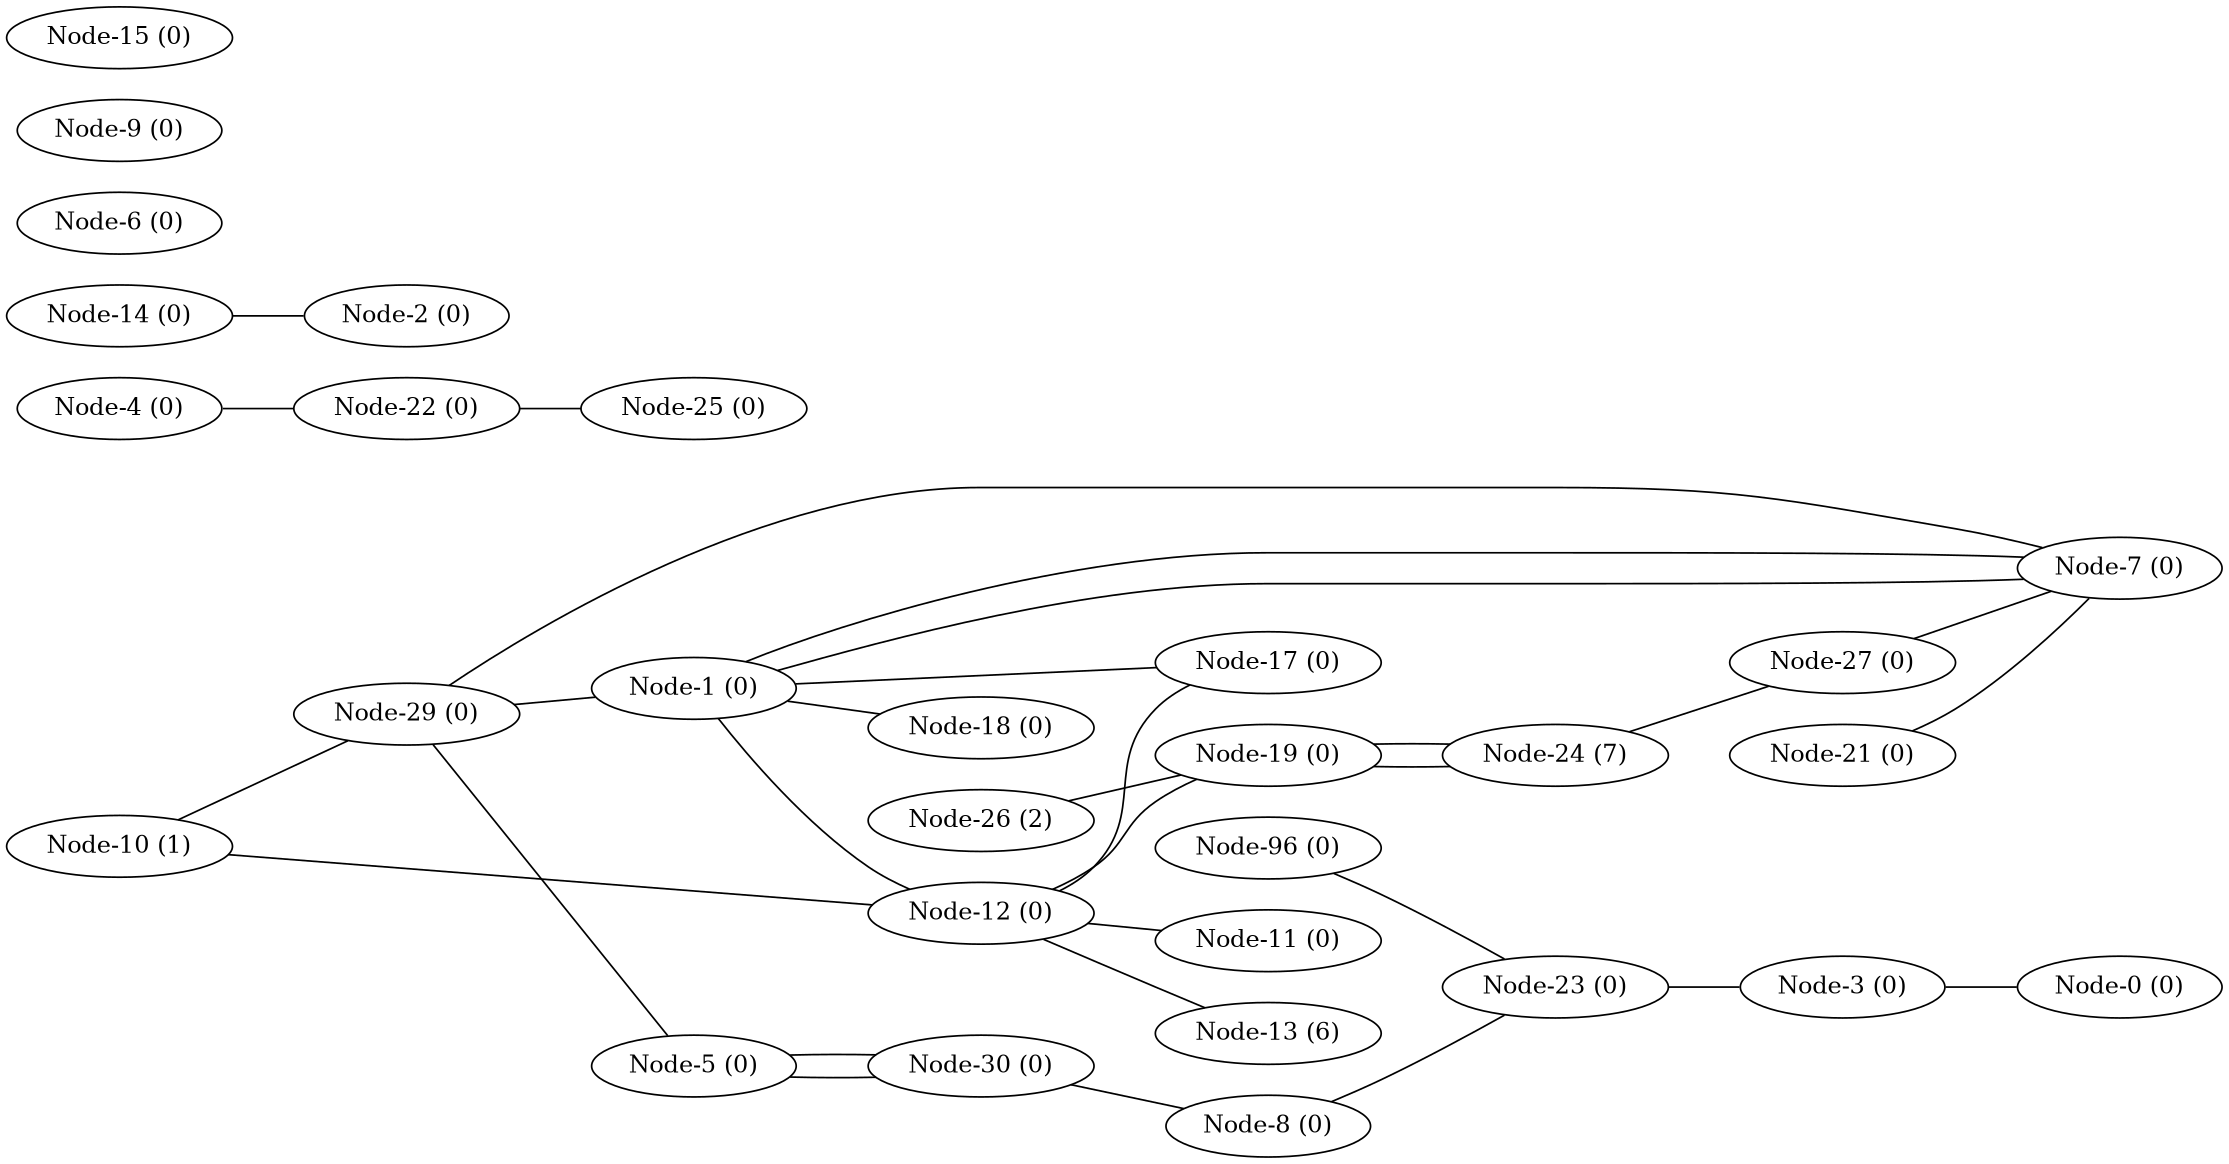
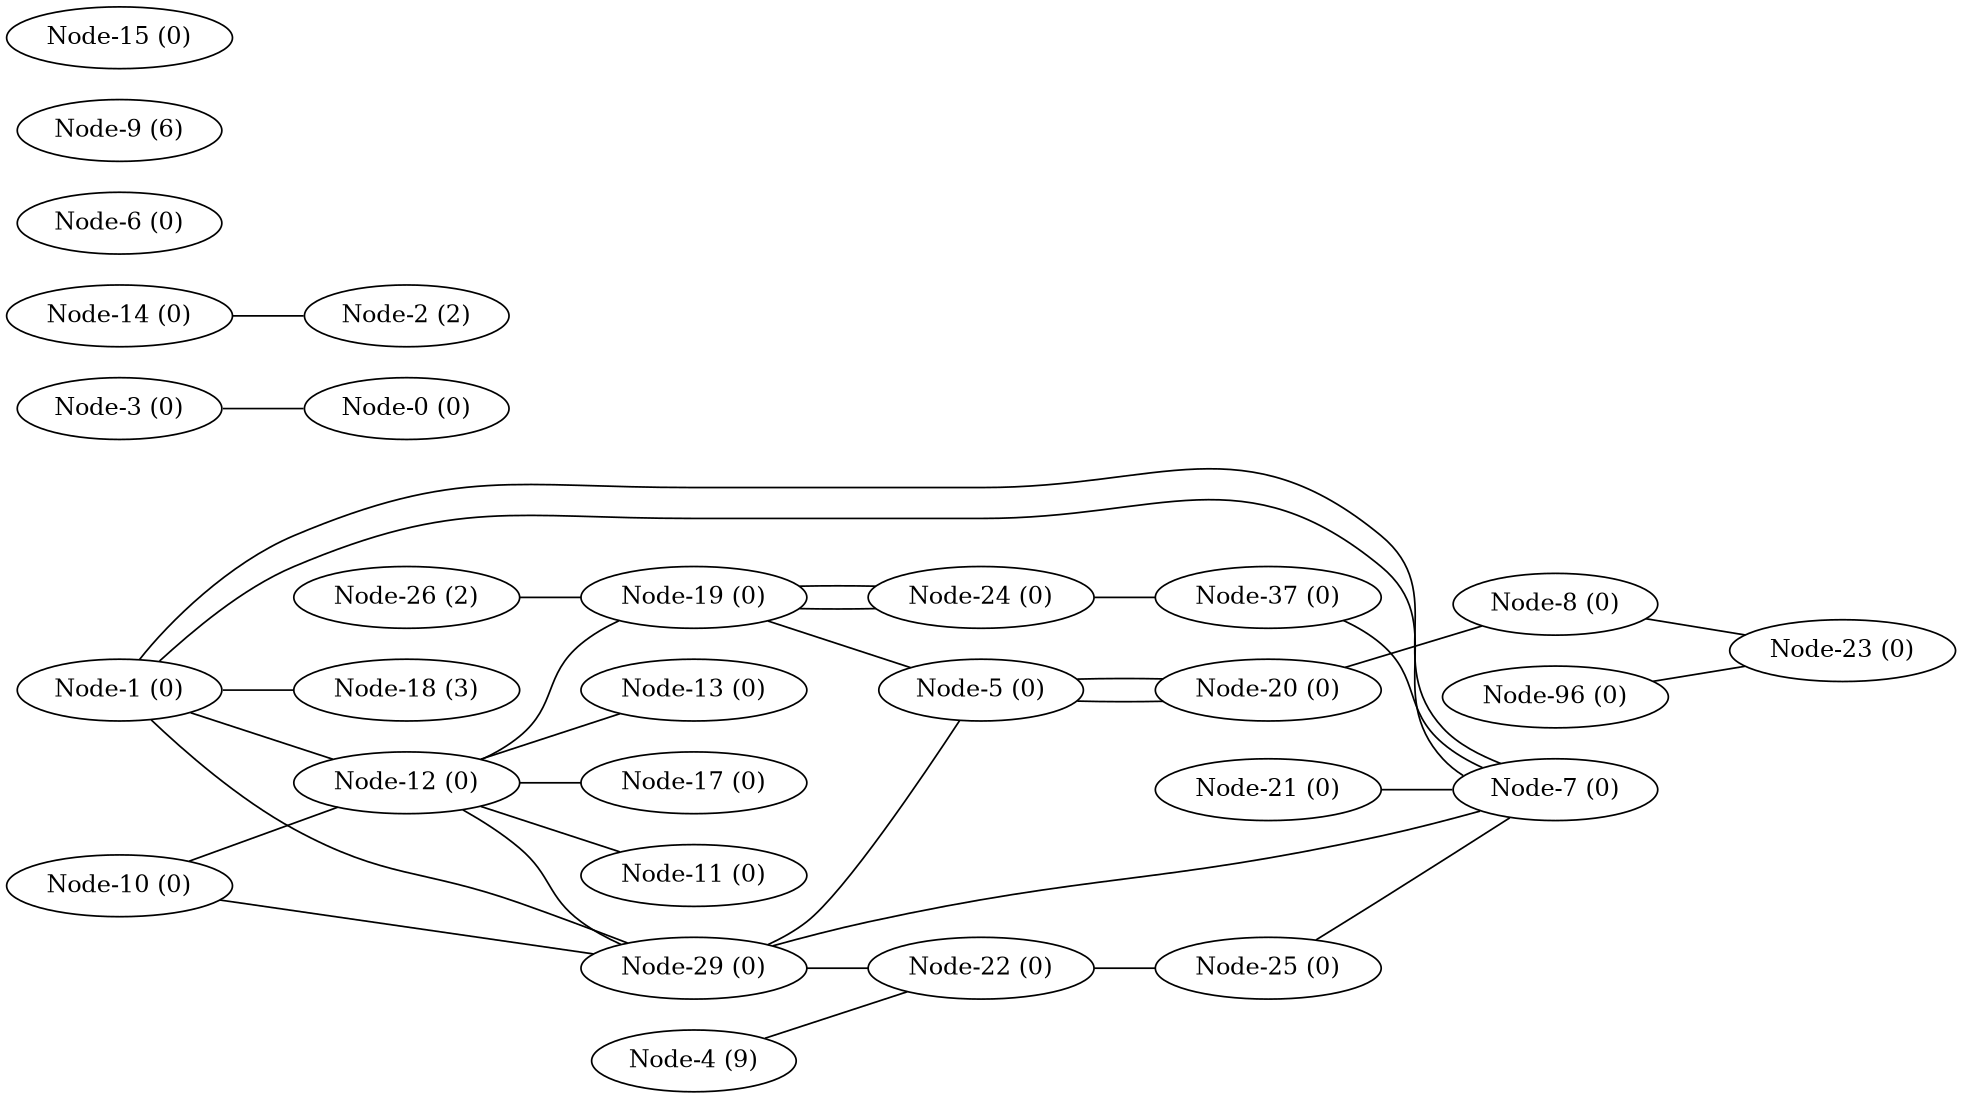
(120, 130) -> (120, 130)
(407, 316) -> (407, 316)
(120, 409) -> (694, 1061)
none -> (839, 644)
(1843, 663) -> (1268, 597)
(976, 676) -> none
(981, 728) -> (407, 690)
(1555, 755) -> (981, 597)
(120, 846) -> (120, 886)
none -> (544, 876)
none -> (1413, 879)
none -> (838, 968)
(1704, 987) -> none
(1268, 1033) -> (694, 690)
(981, 1066) -> (1268, 690)
